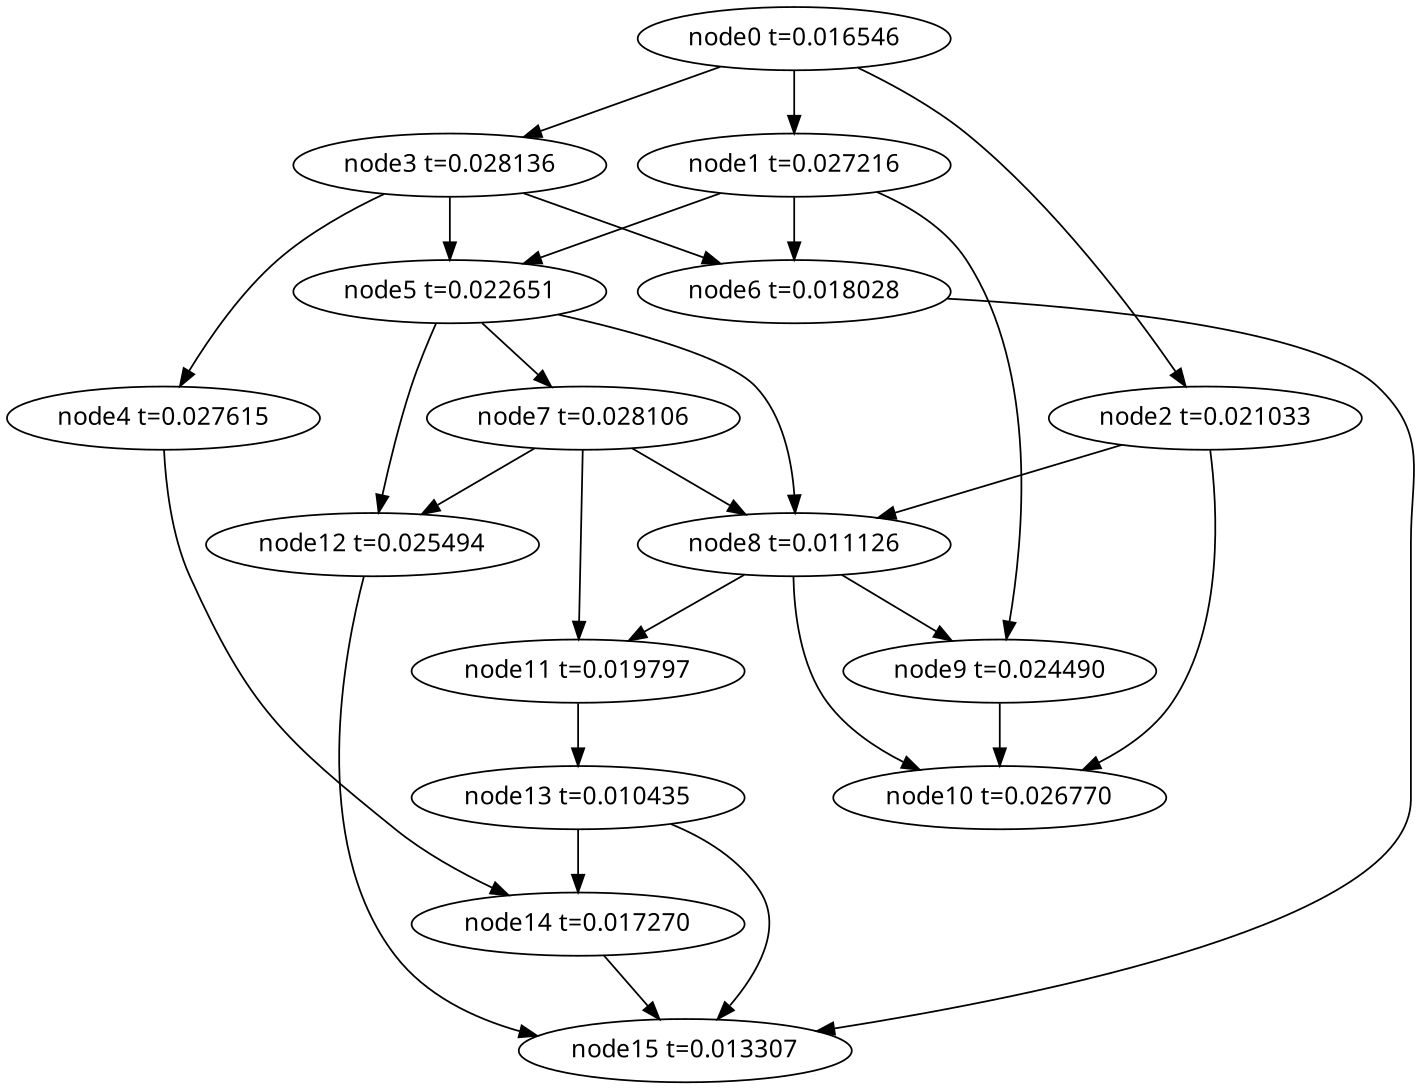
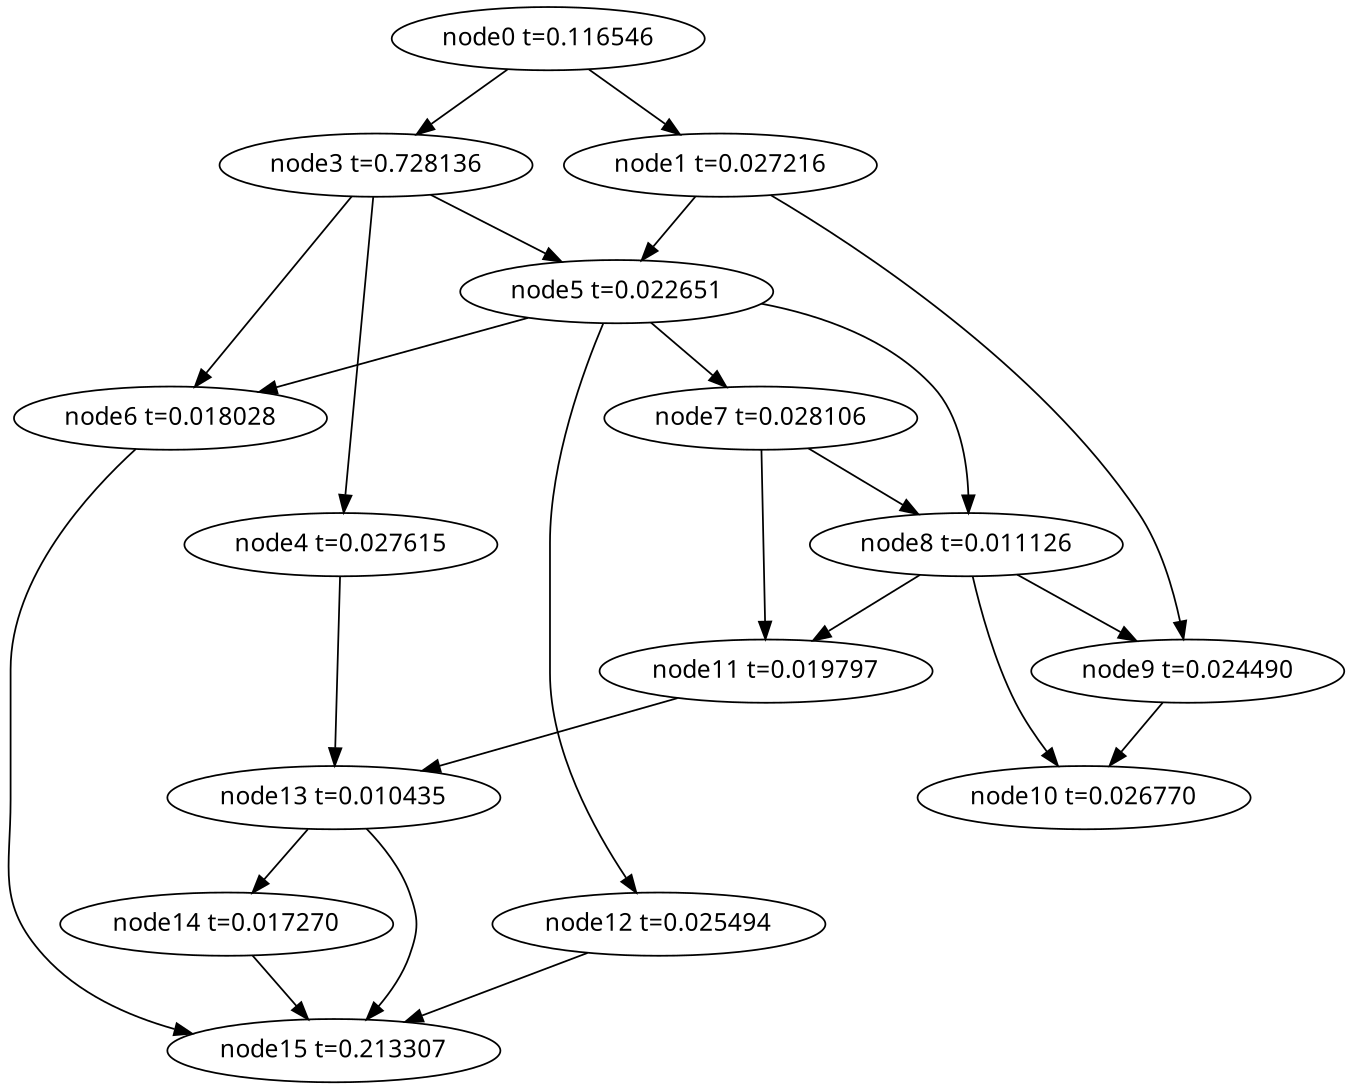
(794, 39) -> (548, 39)
(450, 165) -> (376, 165)
(794, 220) -> (402, 353)
(1205, 418) -> none
(486, 477) -> none
(268, 712) -> (338, 662)
(685, 1051) -> (334, 1051)
